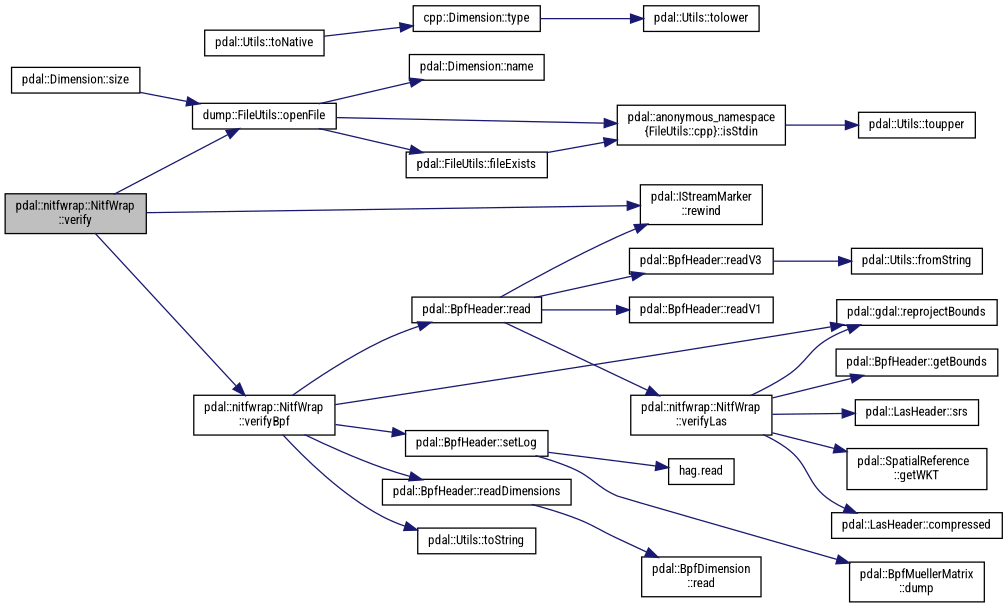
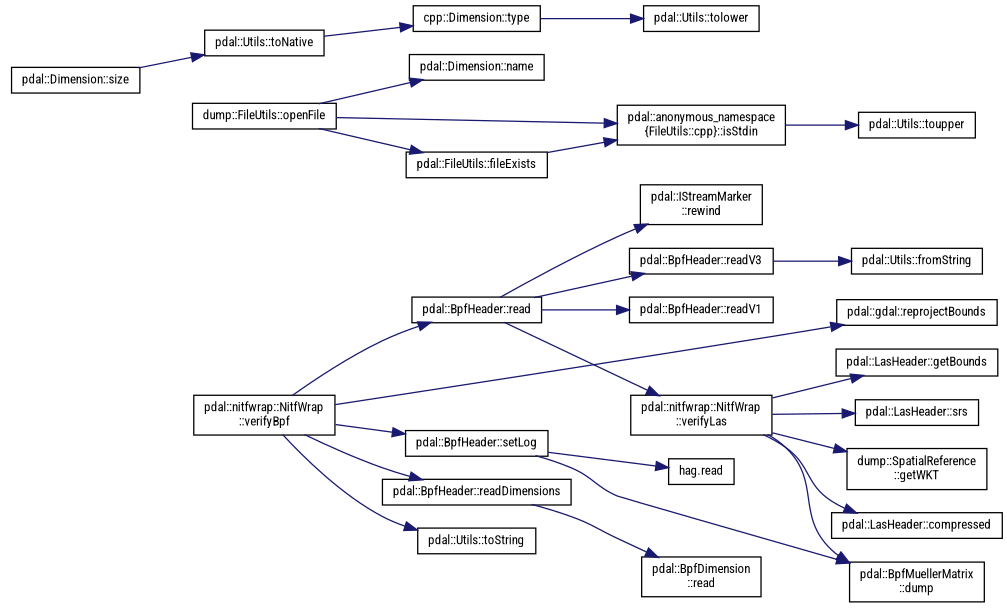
(163, 97) -> (165, 63)
(76, 214) -> none
(917, 363) -> (917, 363)
(801, 364) -> (807, 492)
(917, 469) -> (917, 469)
